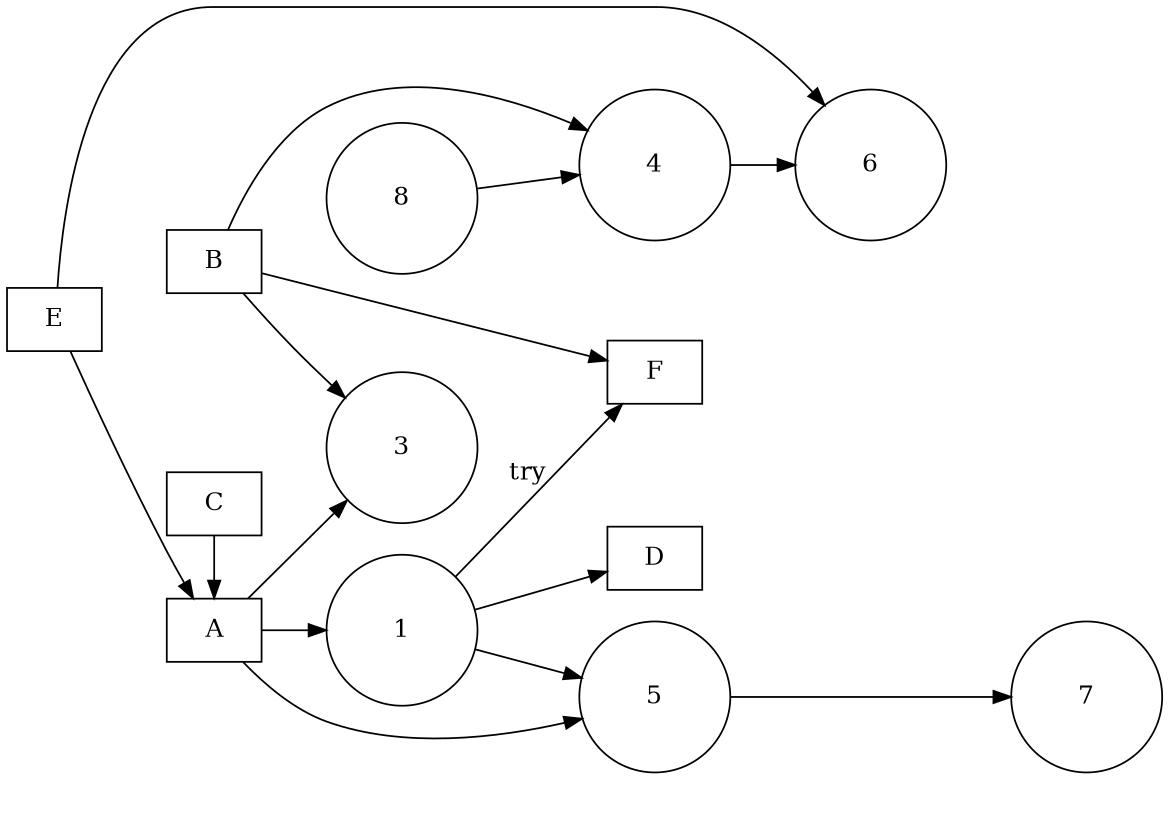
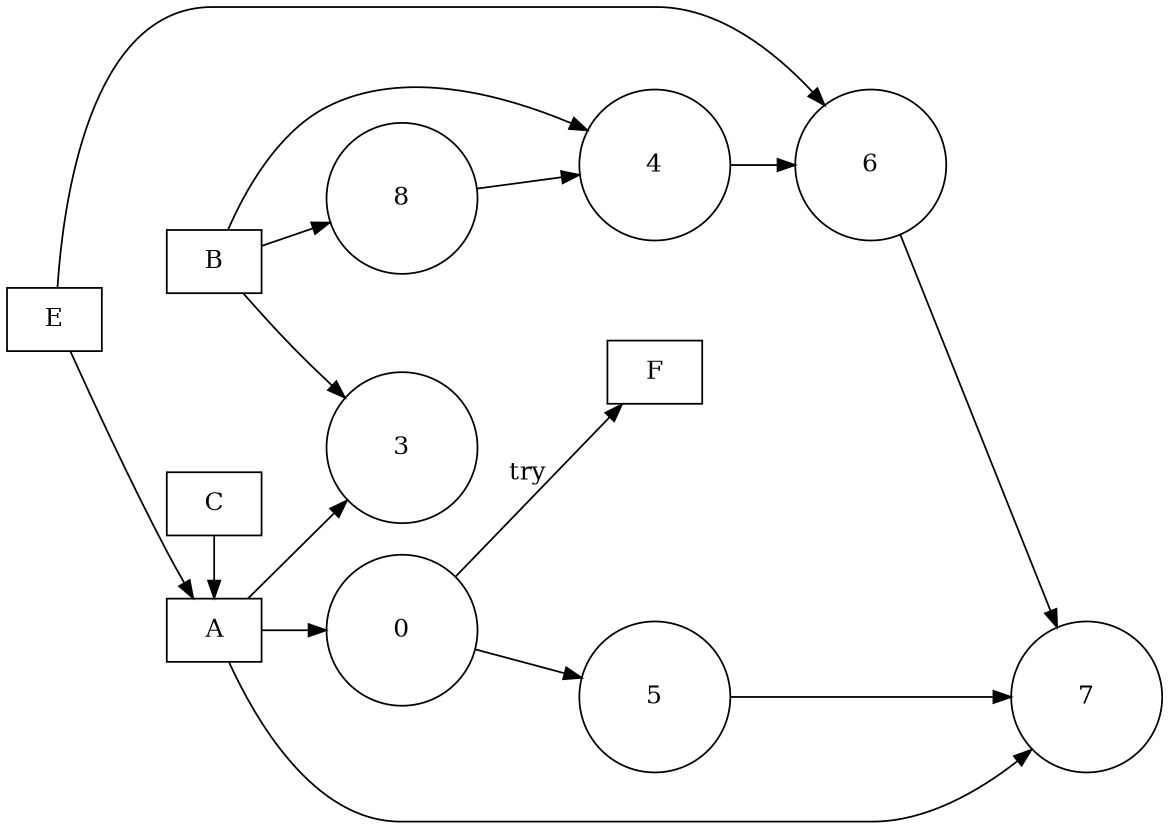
(426, 315) -> (287, 237)
none -> (975, 423)
(655, 558) -> none
(402, 630) -> (402, 630)
(394, 736) -> (594, 822)
